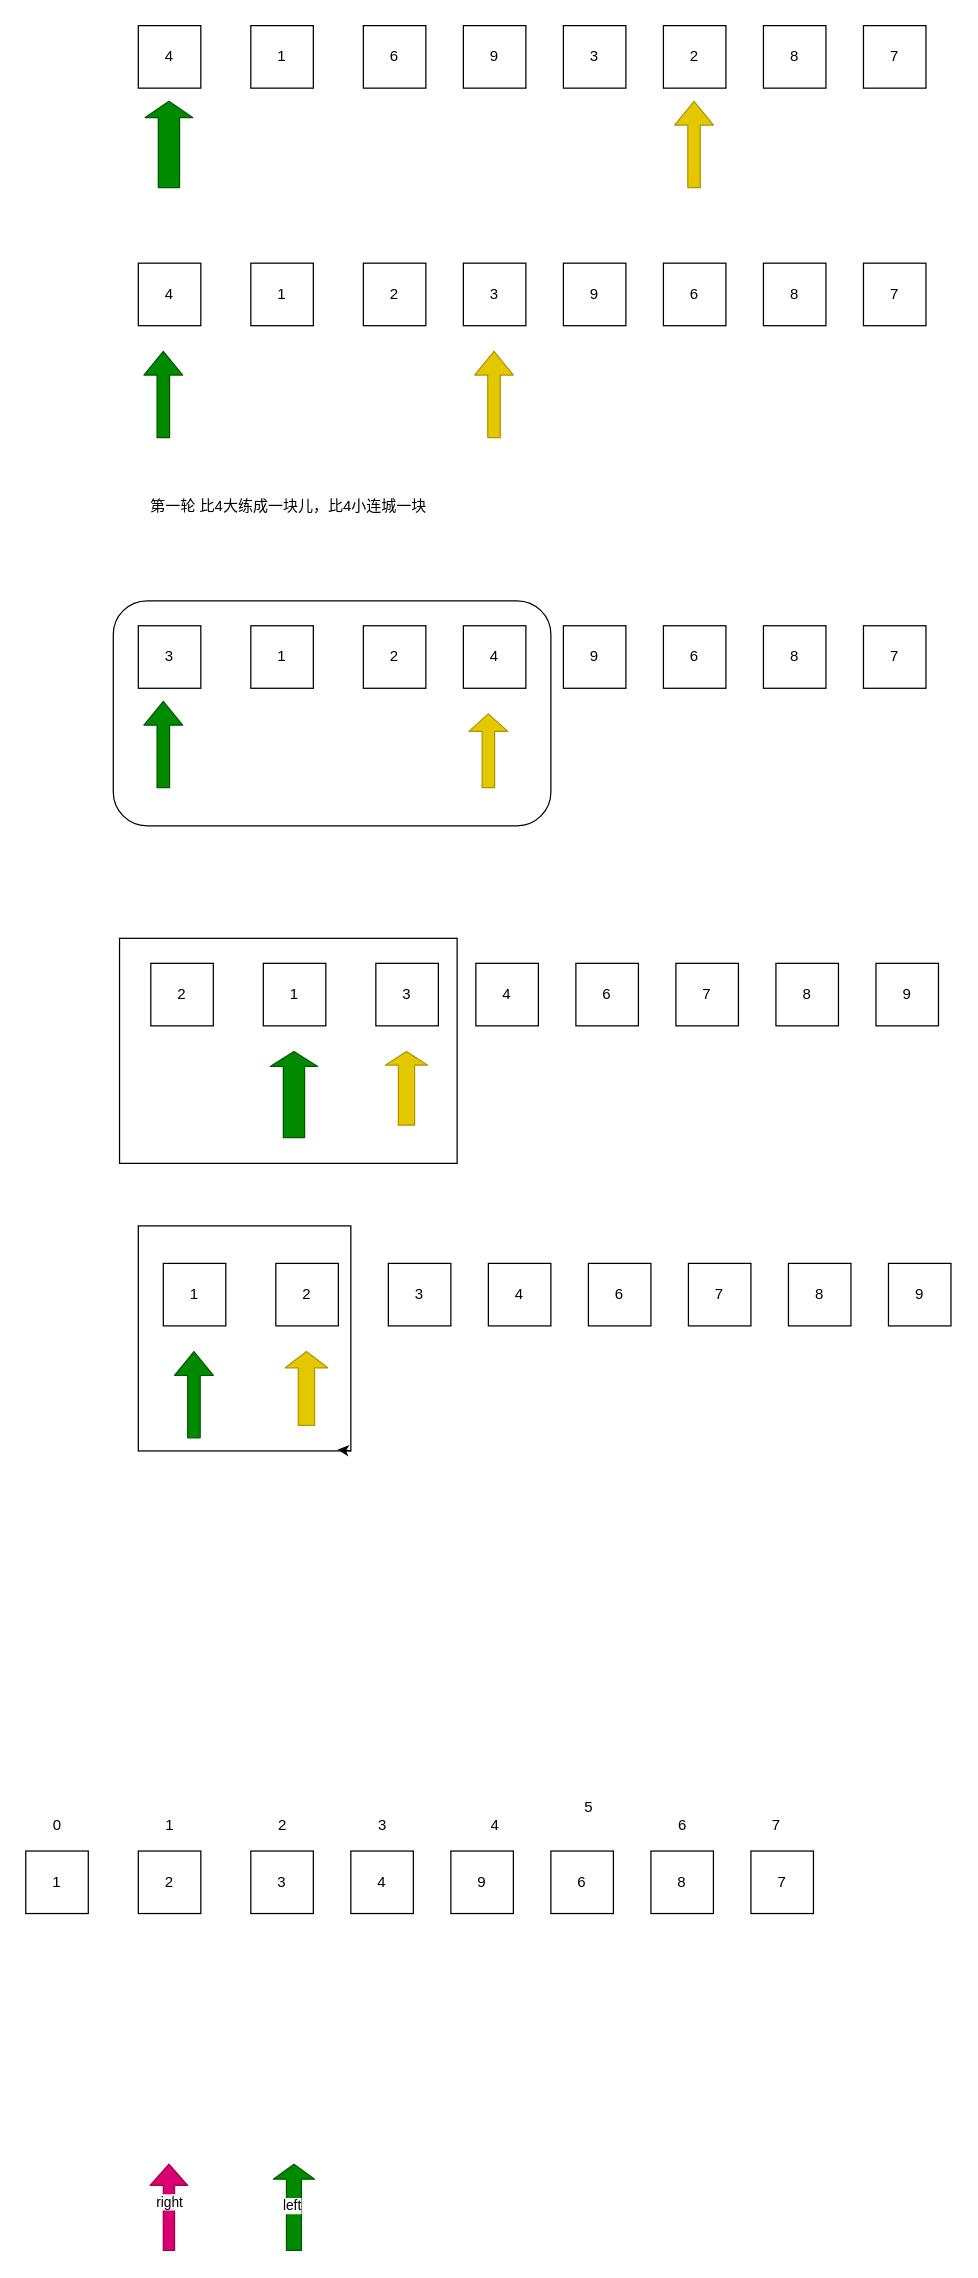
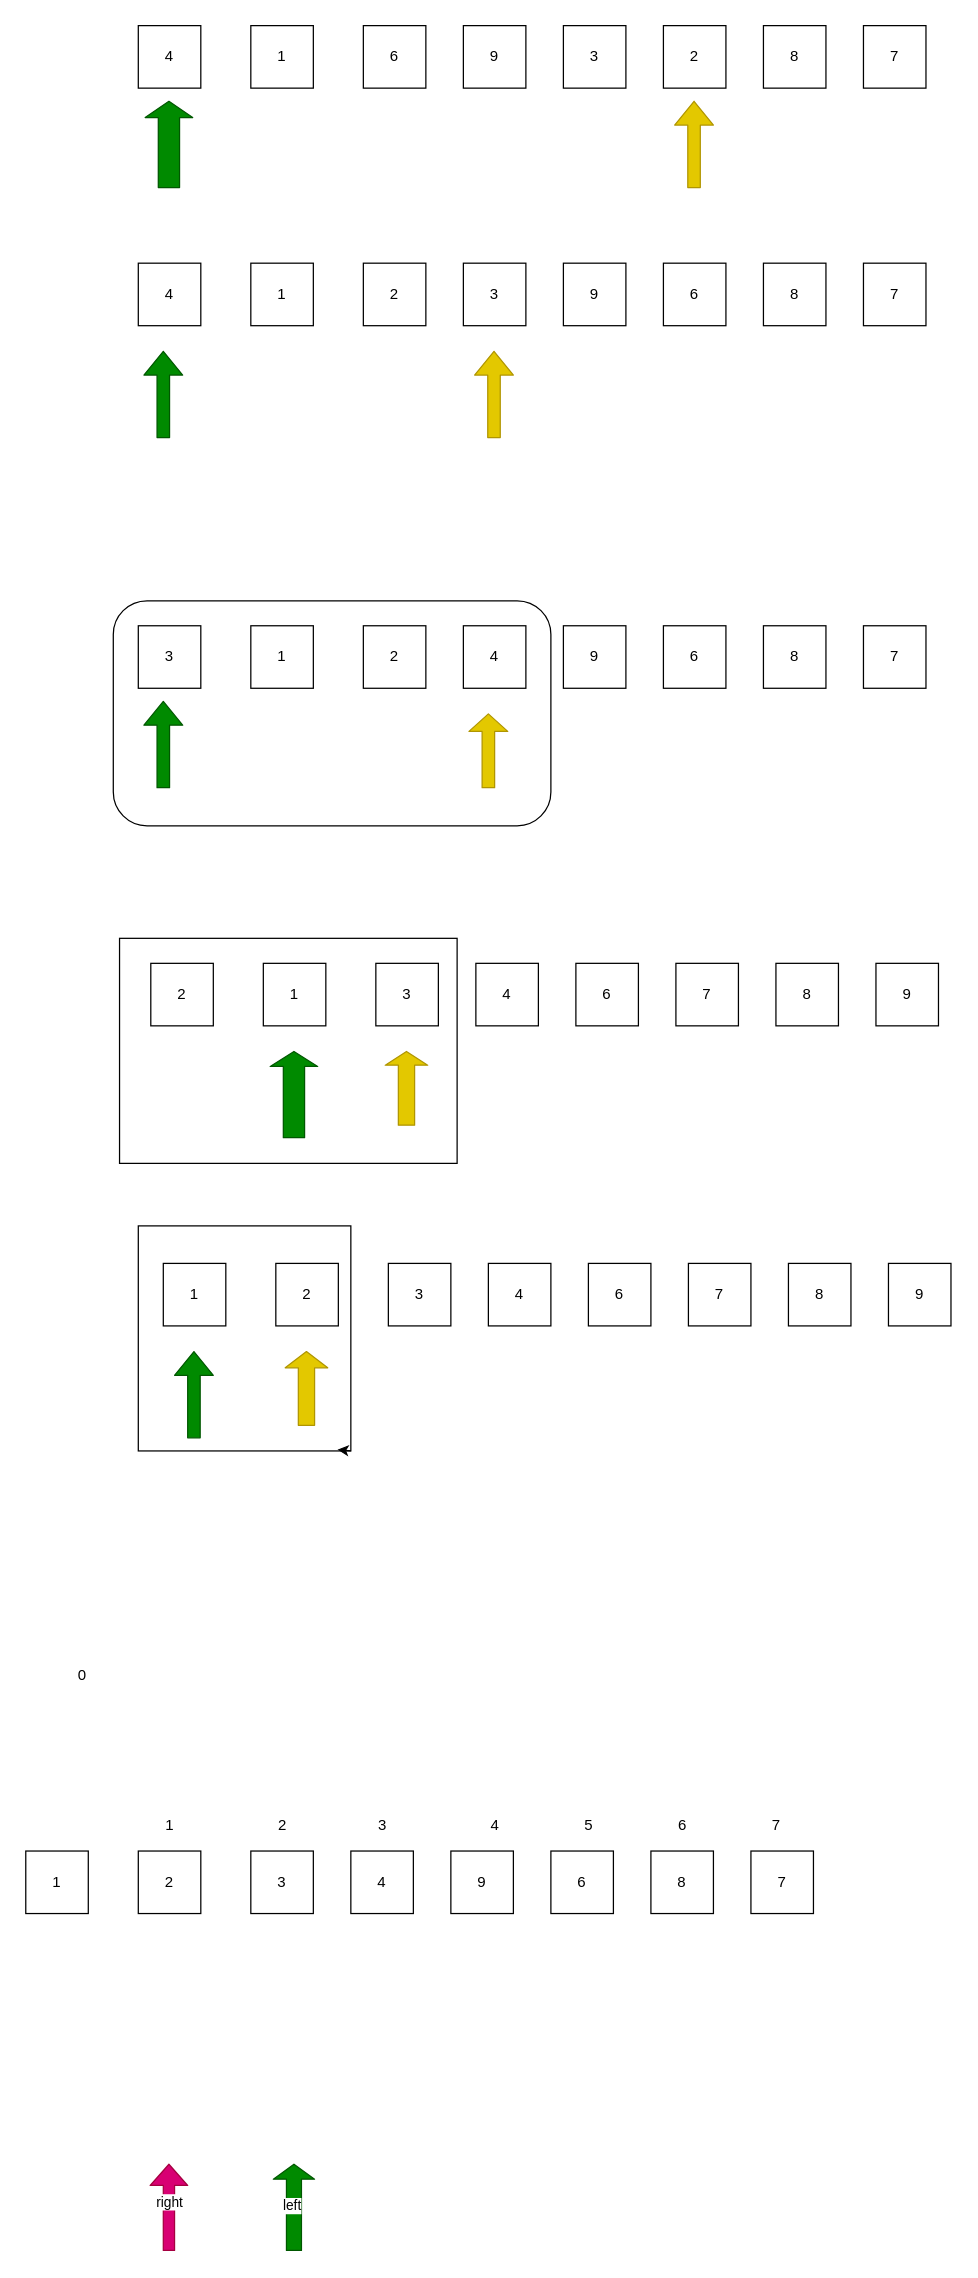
(288, 507) -> none
(588, 1807) -> (588, 1826)
(57, 1826) -> (82, 1676)
